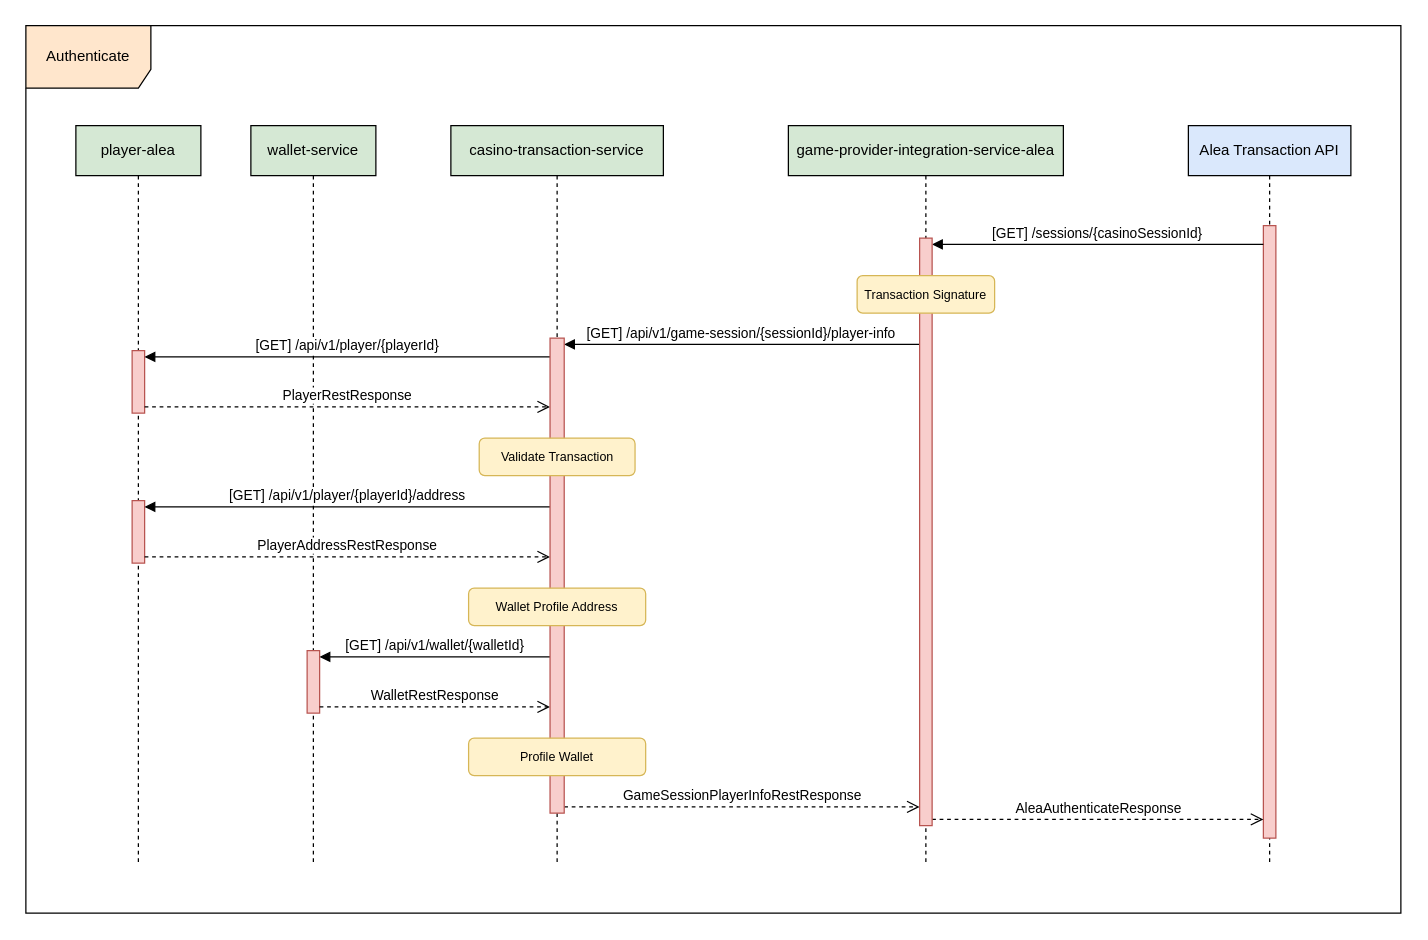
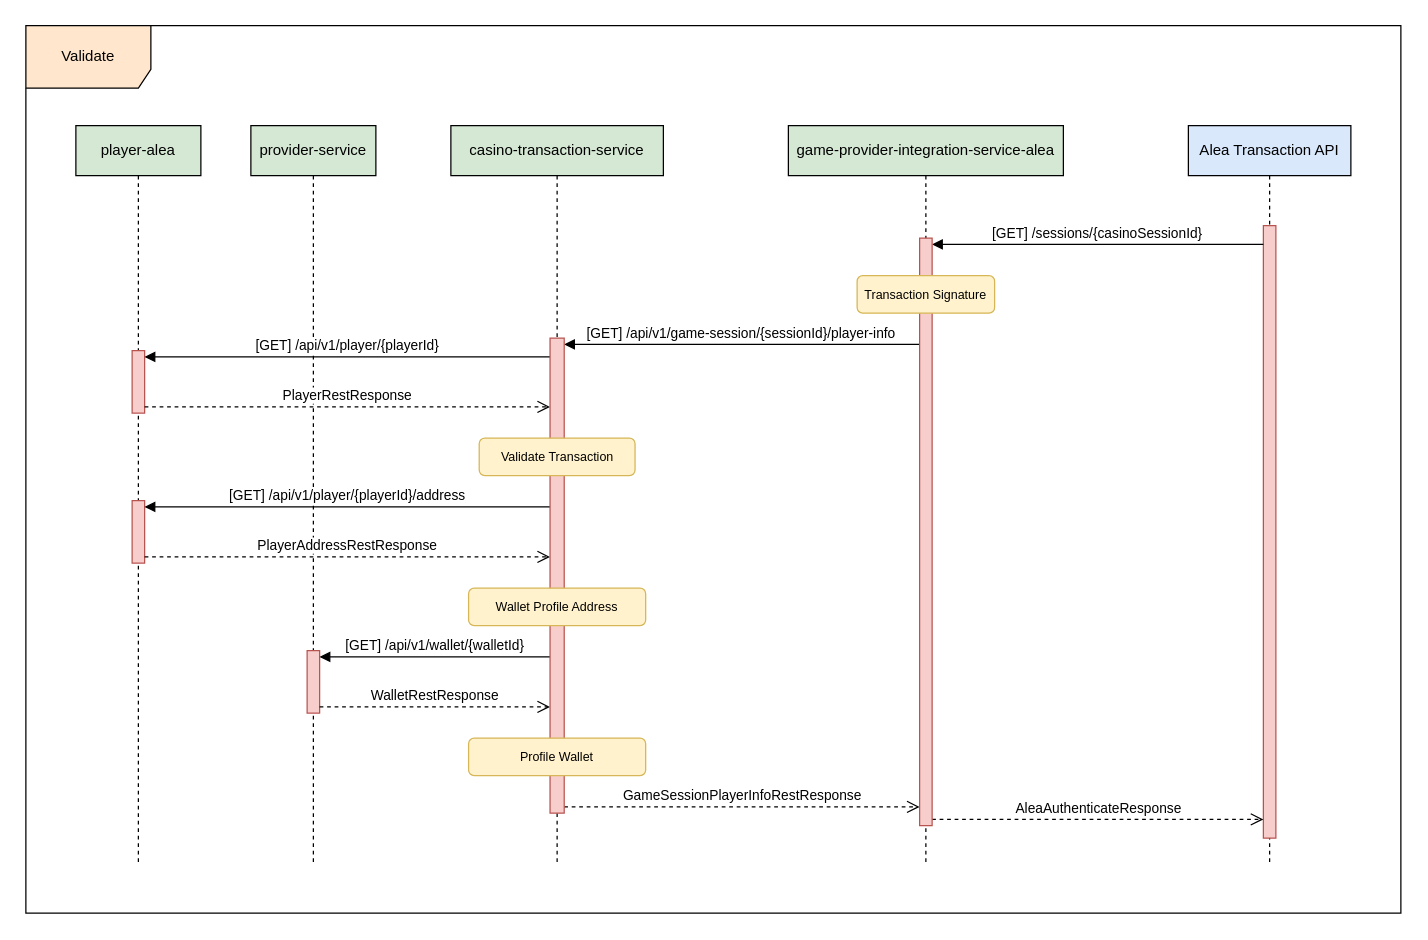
(88, 57) -> (88, 57)
(313, 151) -> (313, 151)
